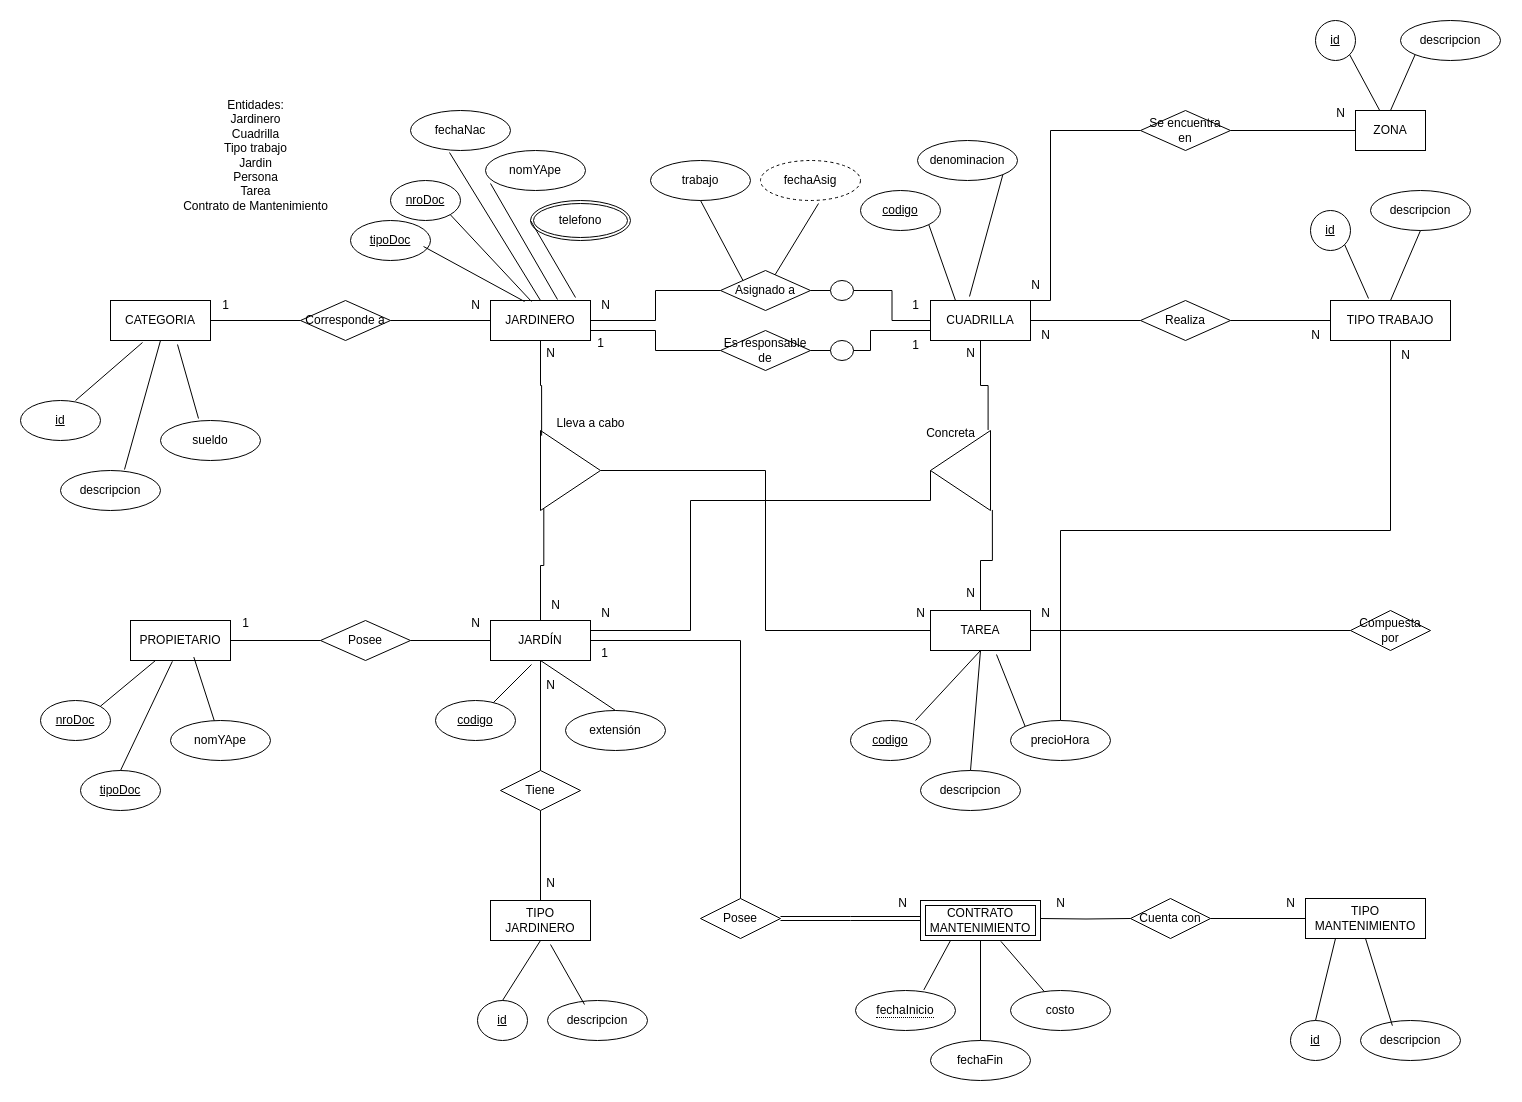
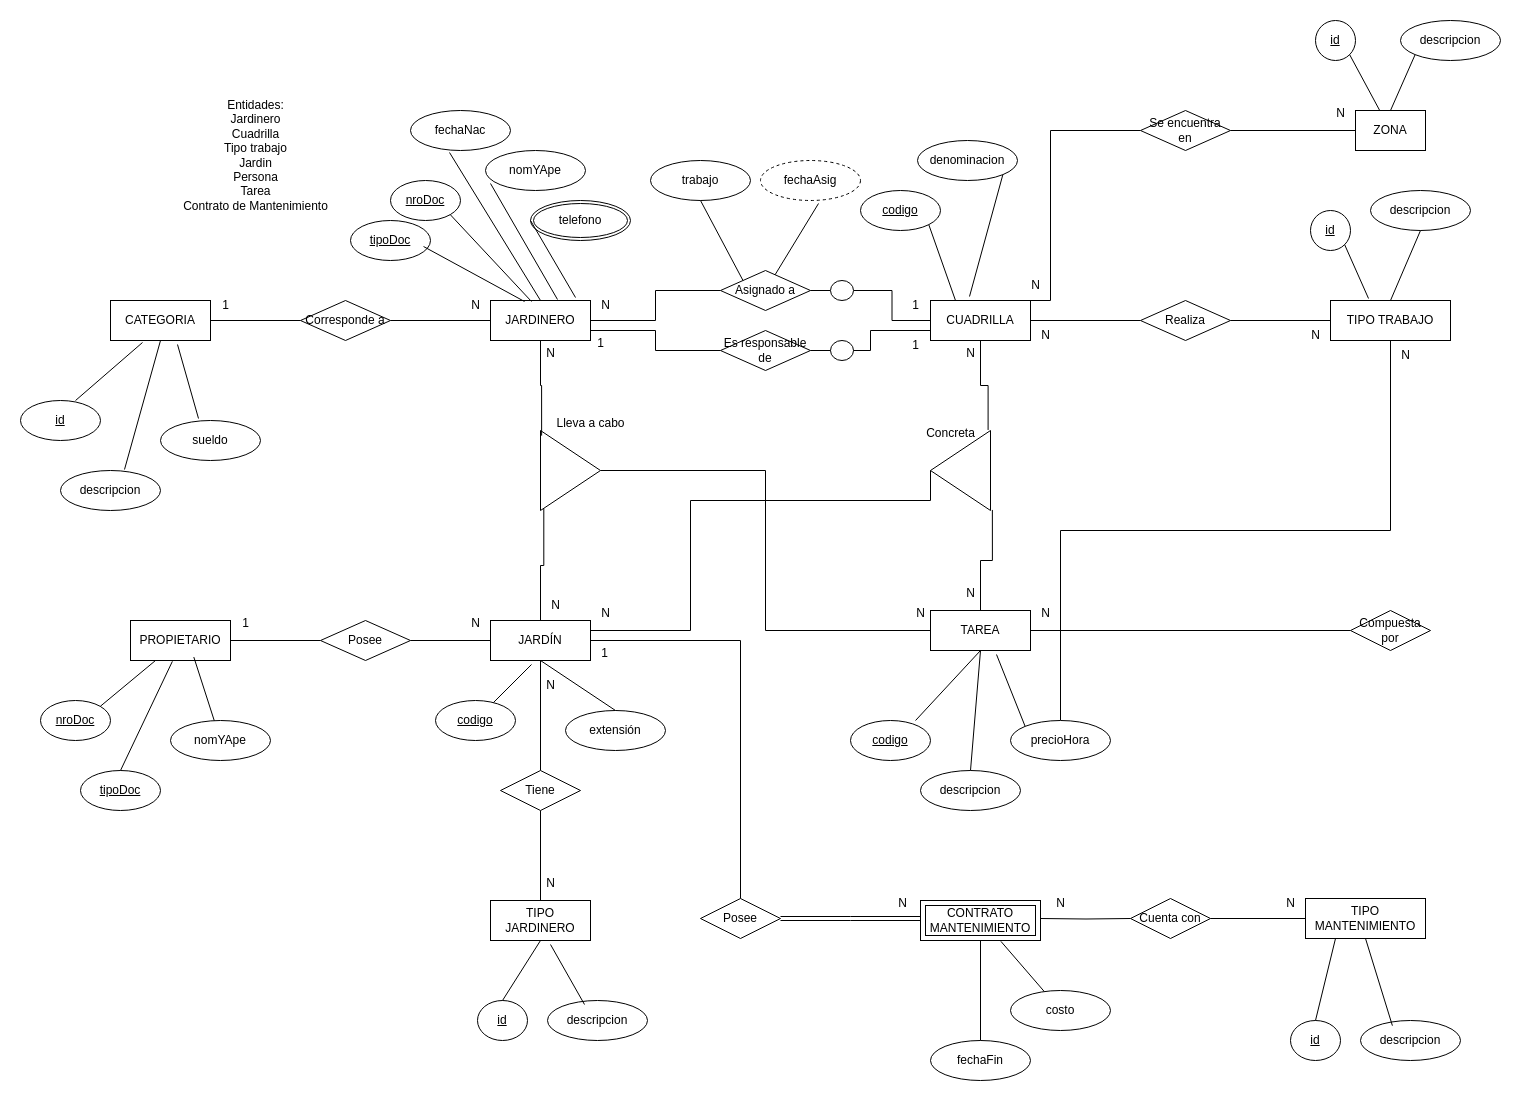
(937, 965) -> none
(906, 1011) -> none
